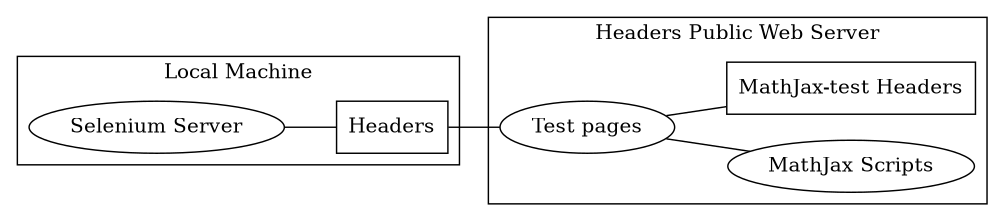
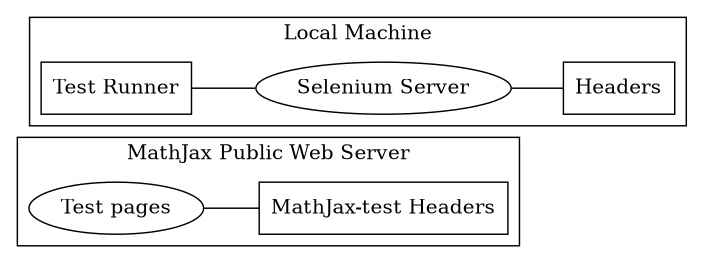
(738, 34) -> (268, 154)
none -> (116, 88)
(474, 127) -> none
(851, 166) -> none
